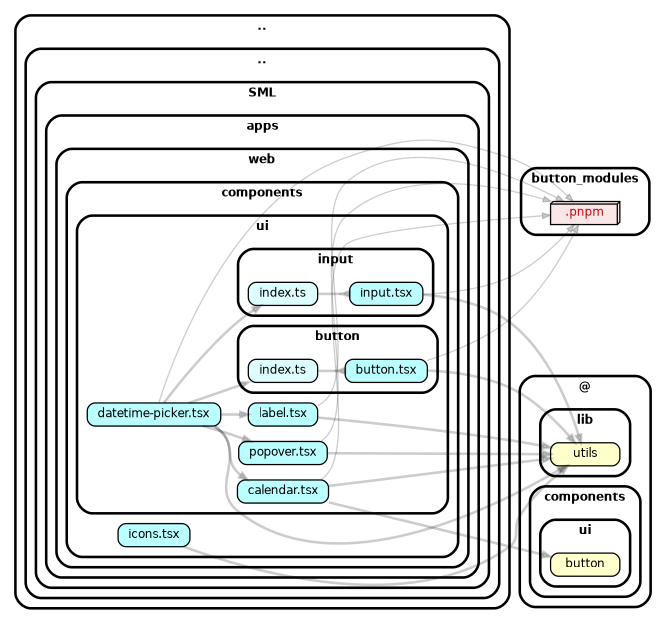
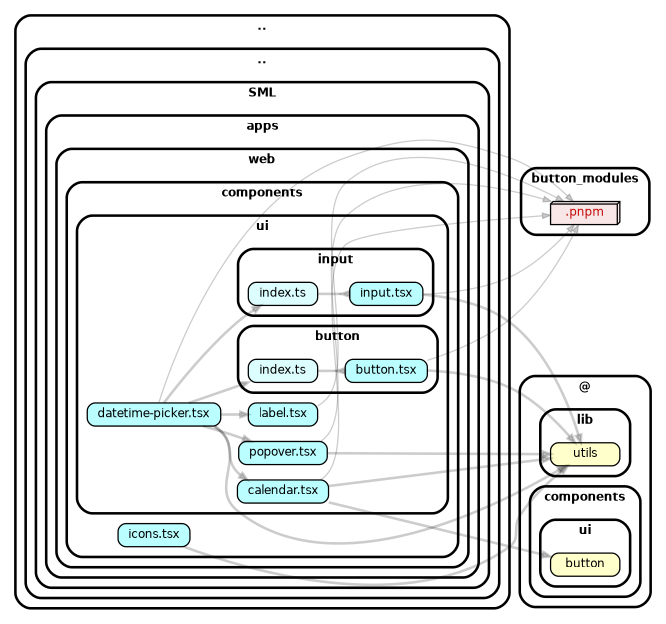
(430, 430) -> none
